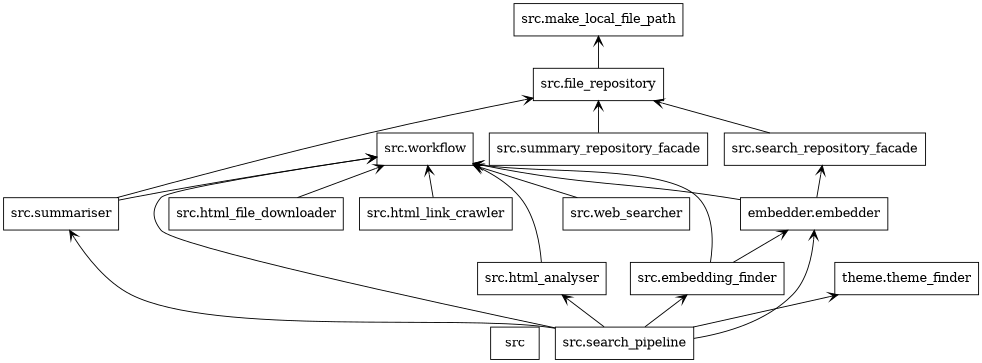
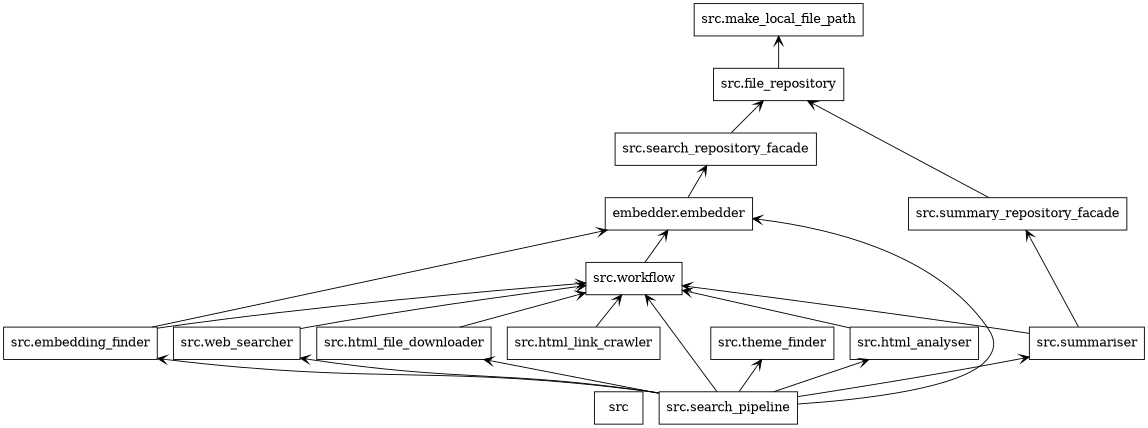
(320, 145) -> (1054, 283)
(611, 184) -> (654, 250)
(907, 279) -> (772, 343)
none -> (484, 376)
none -> (576, 377)
